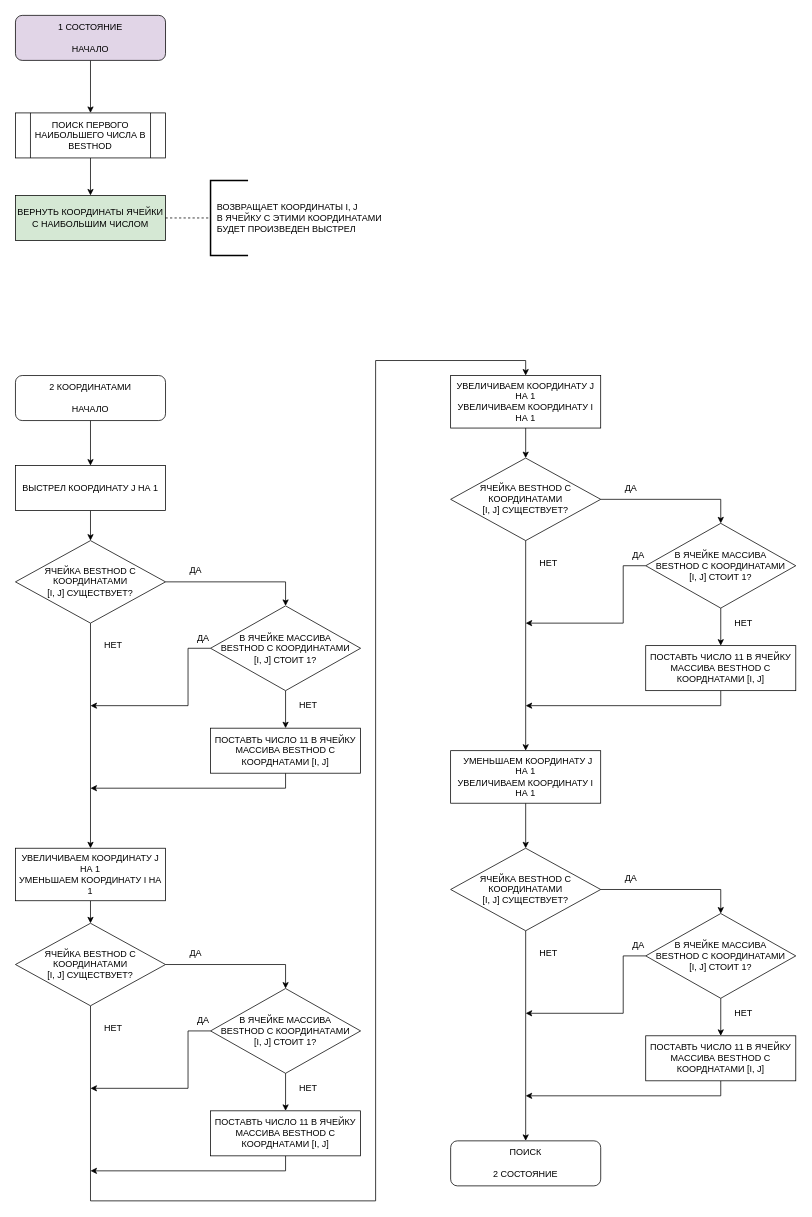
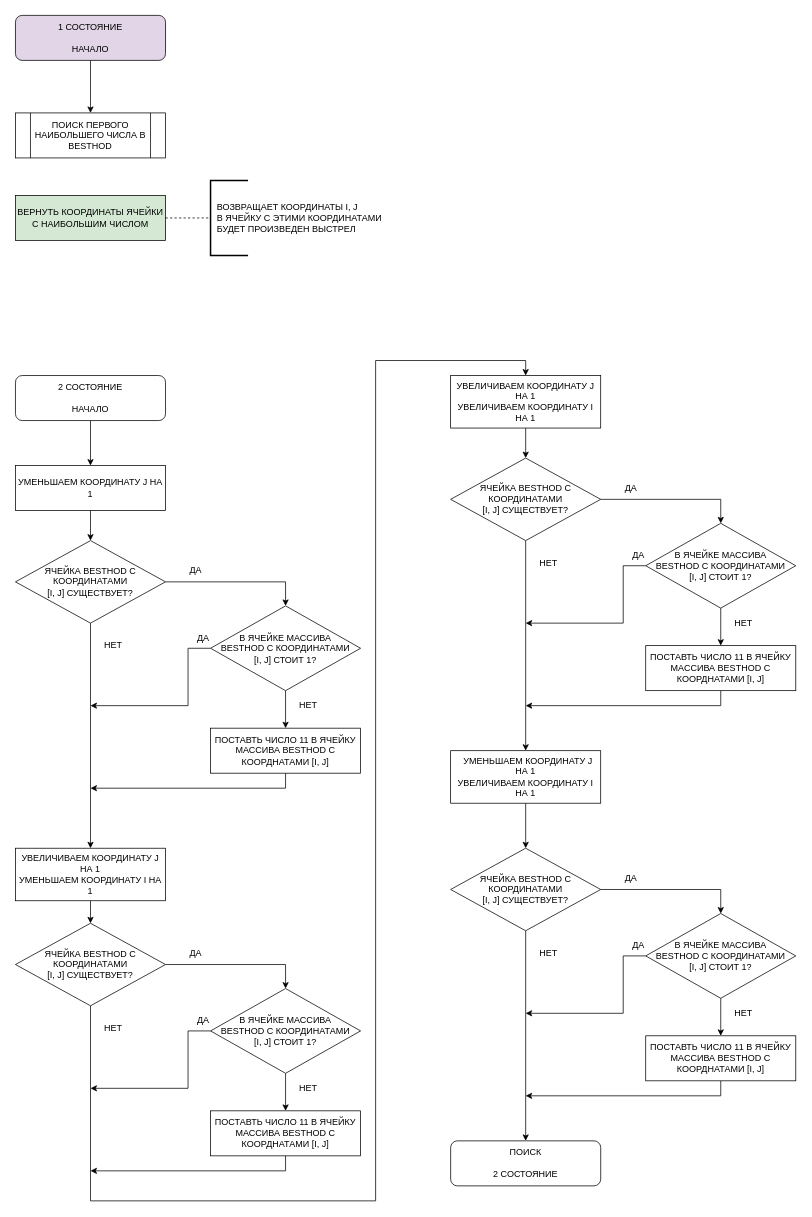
(90, 174) -> none
(90, 398) -> (90, 398)
(90, 488) -> (90, 488)
